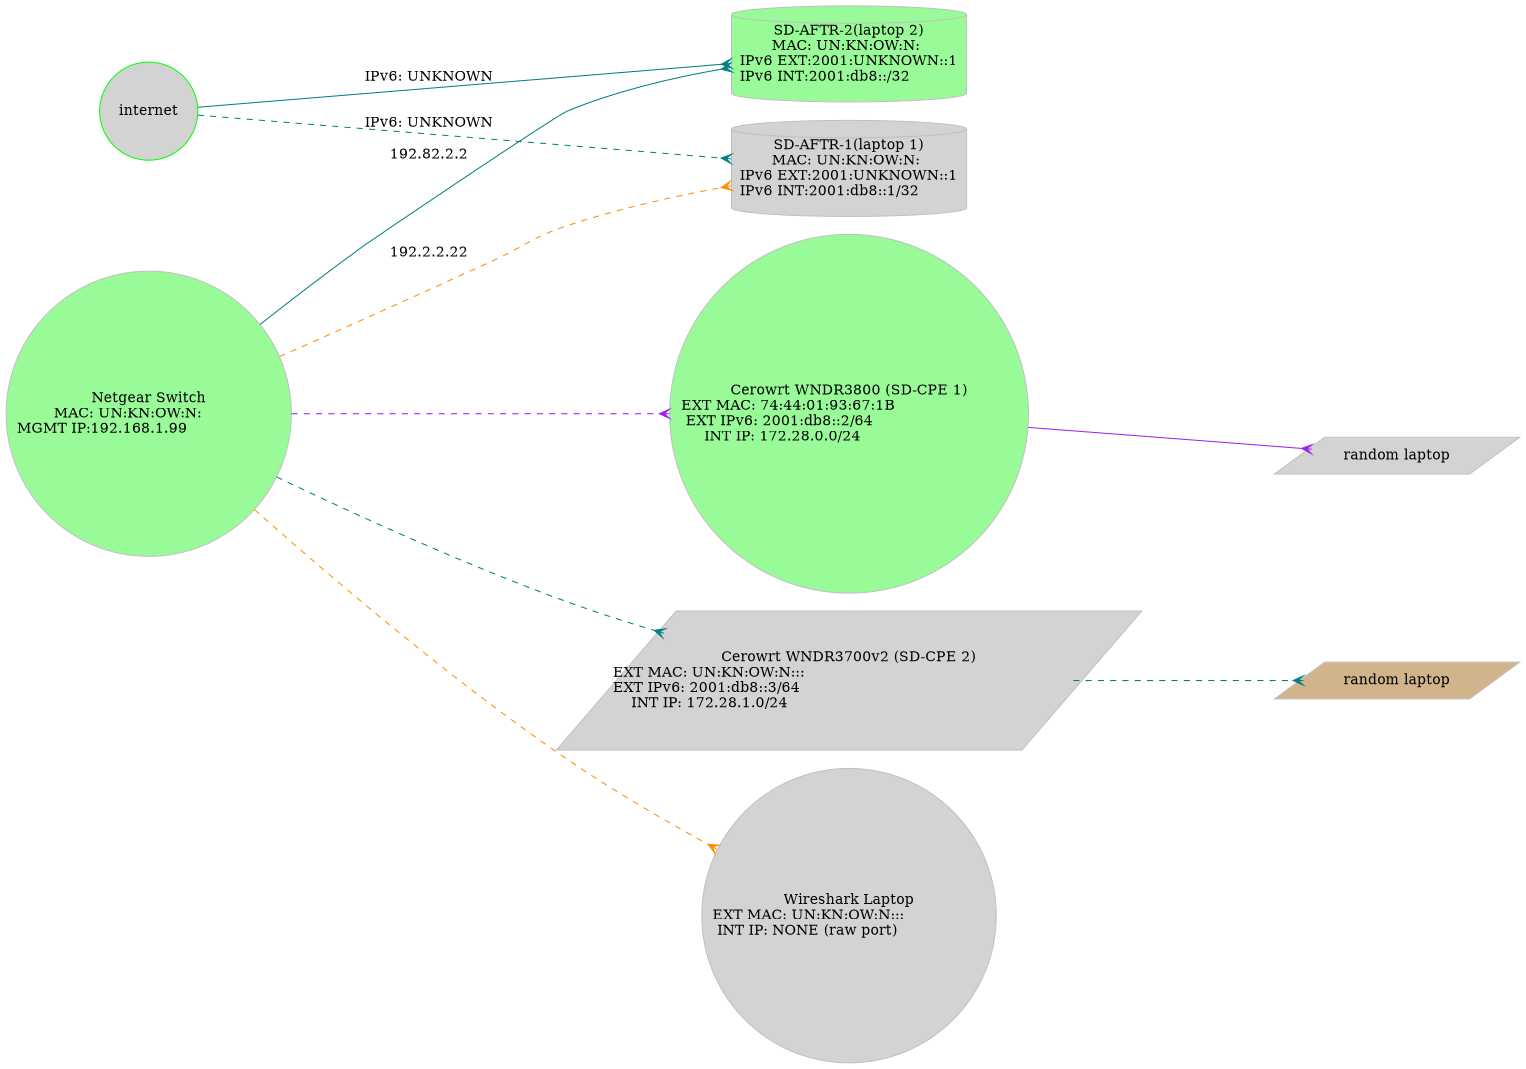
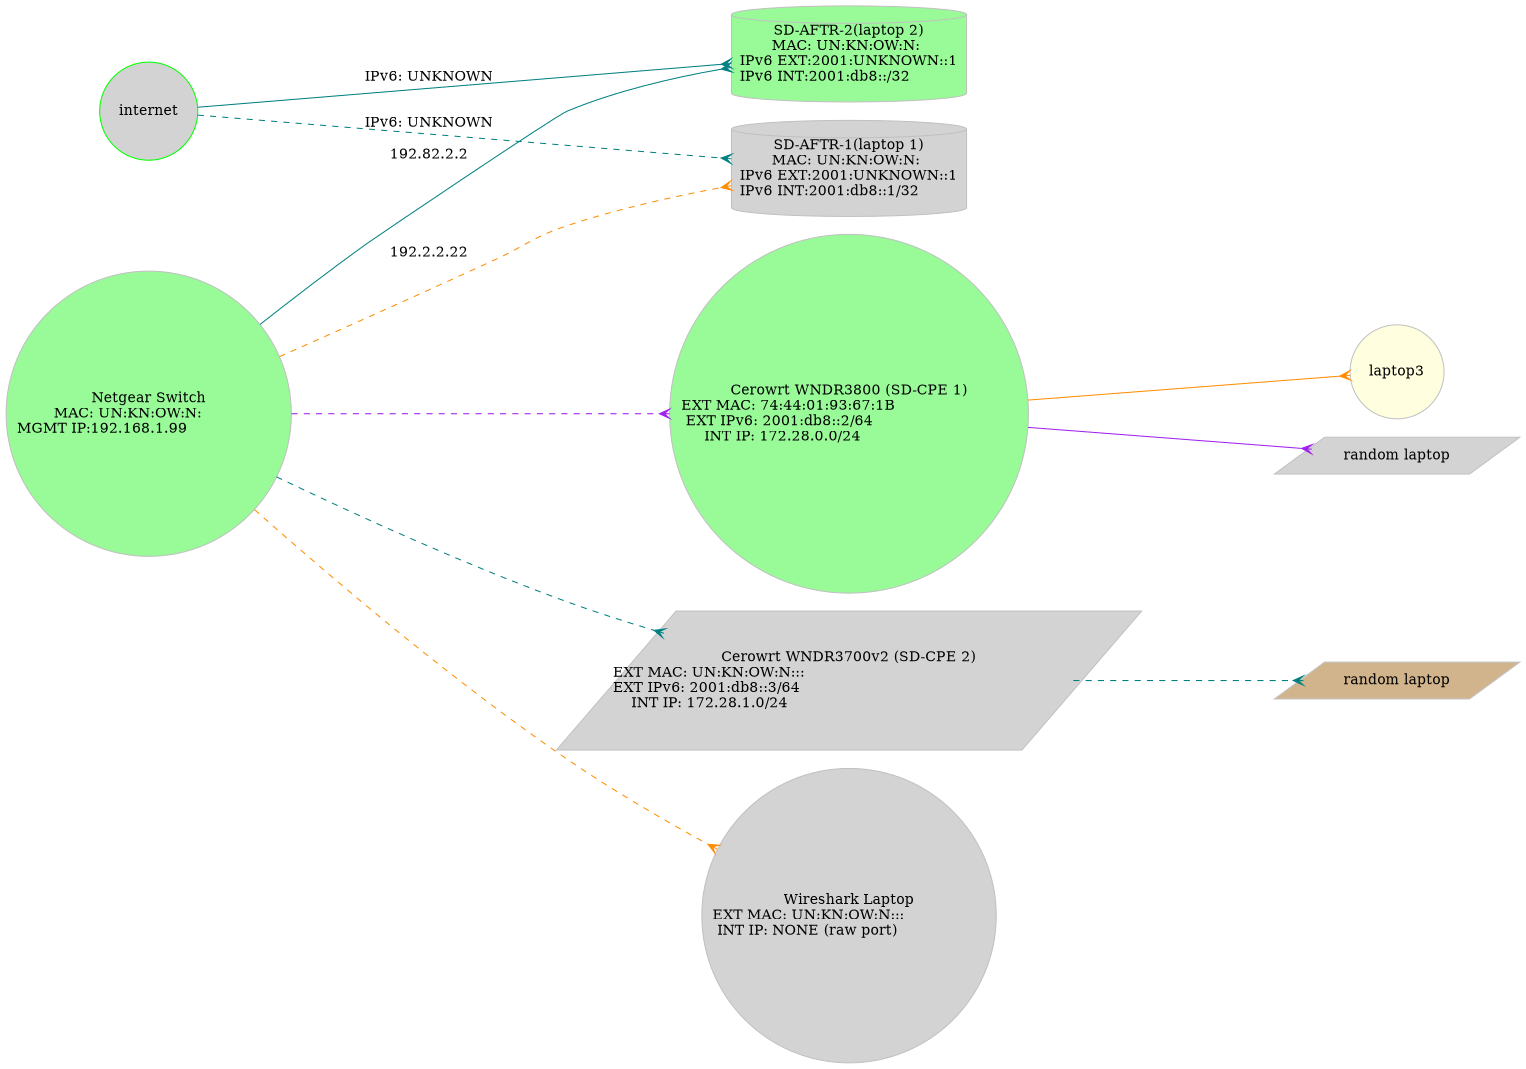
none -> (1397, 372)
